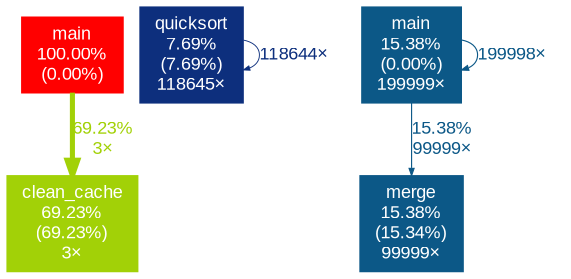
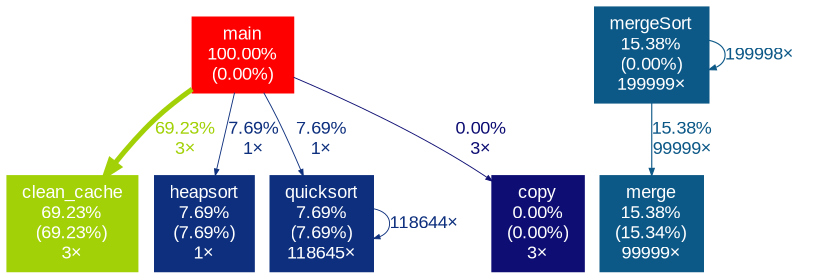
(412, 55) -> (652, 55)
none -> (283, 131)
none -> (204, 224)
none -> (538, 224)
